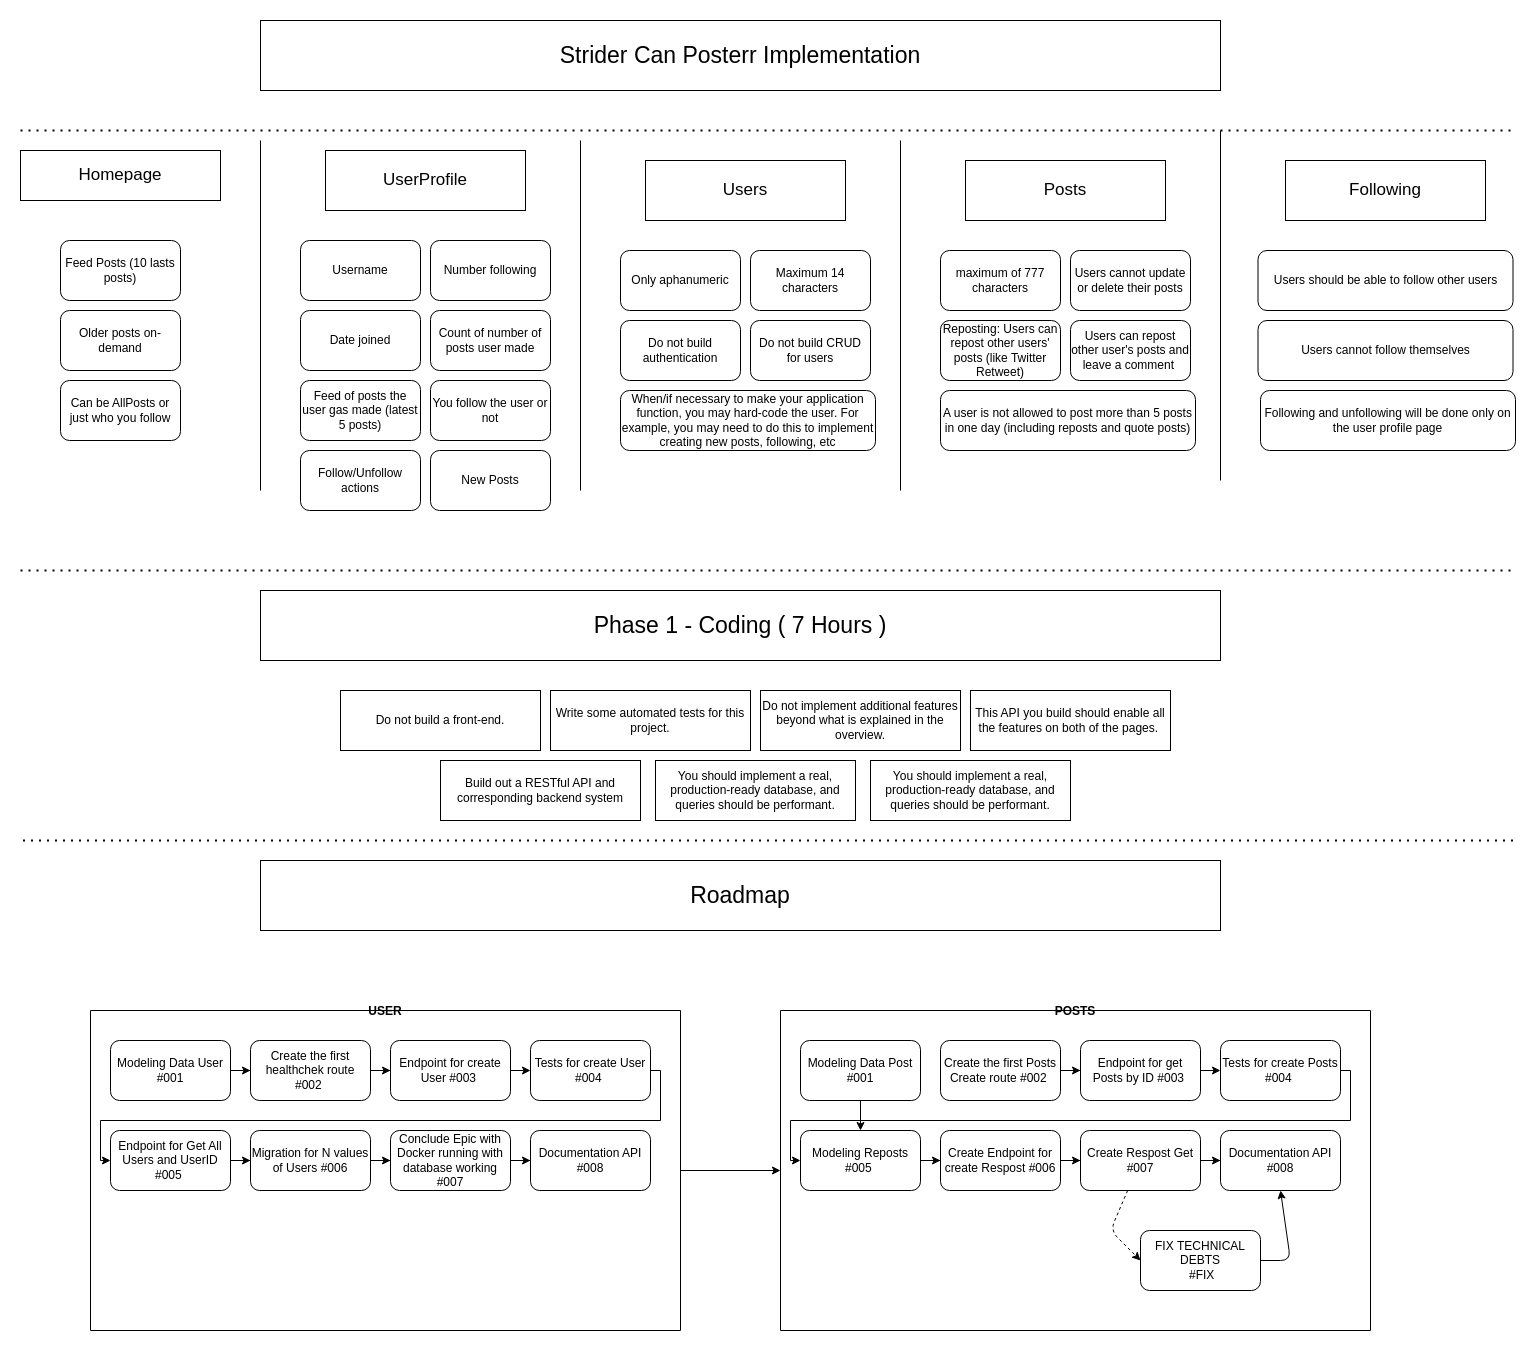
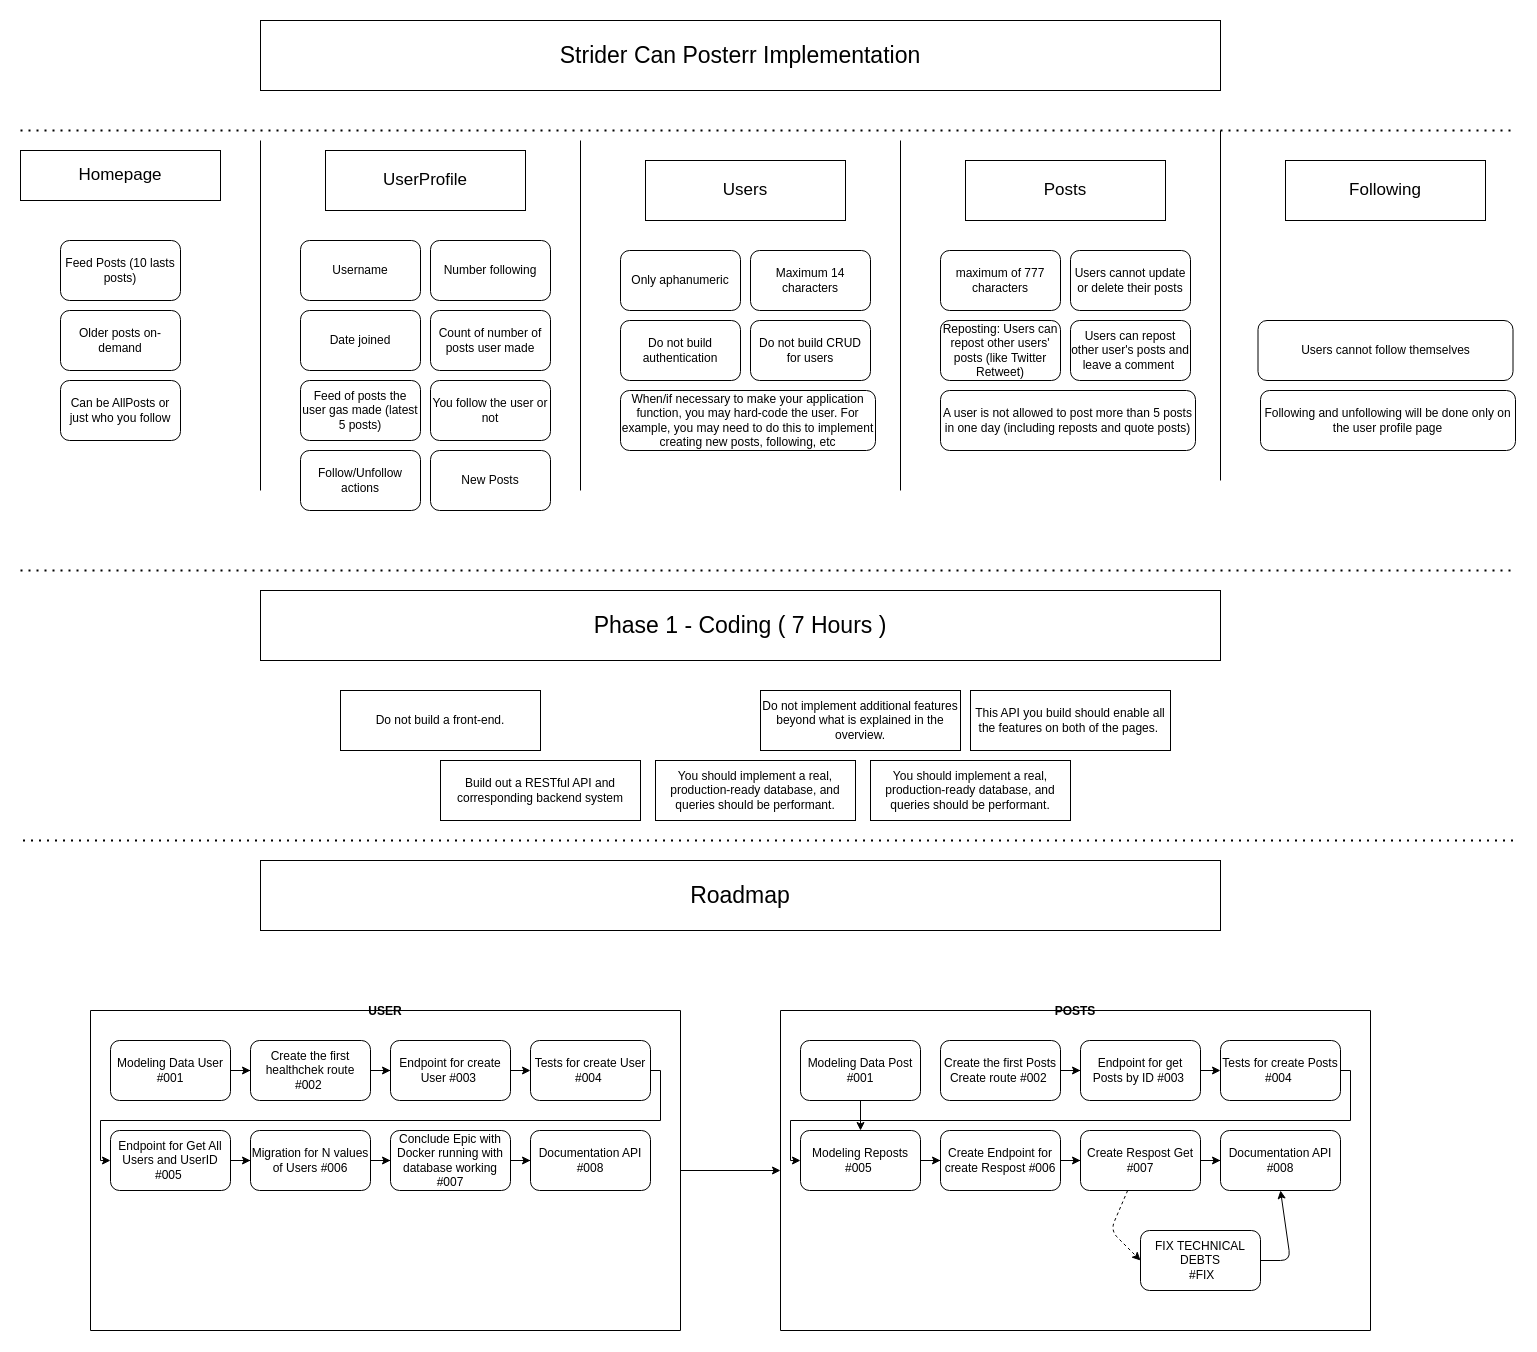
(1386, 281) -> none
(651, 721) -> none
